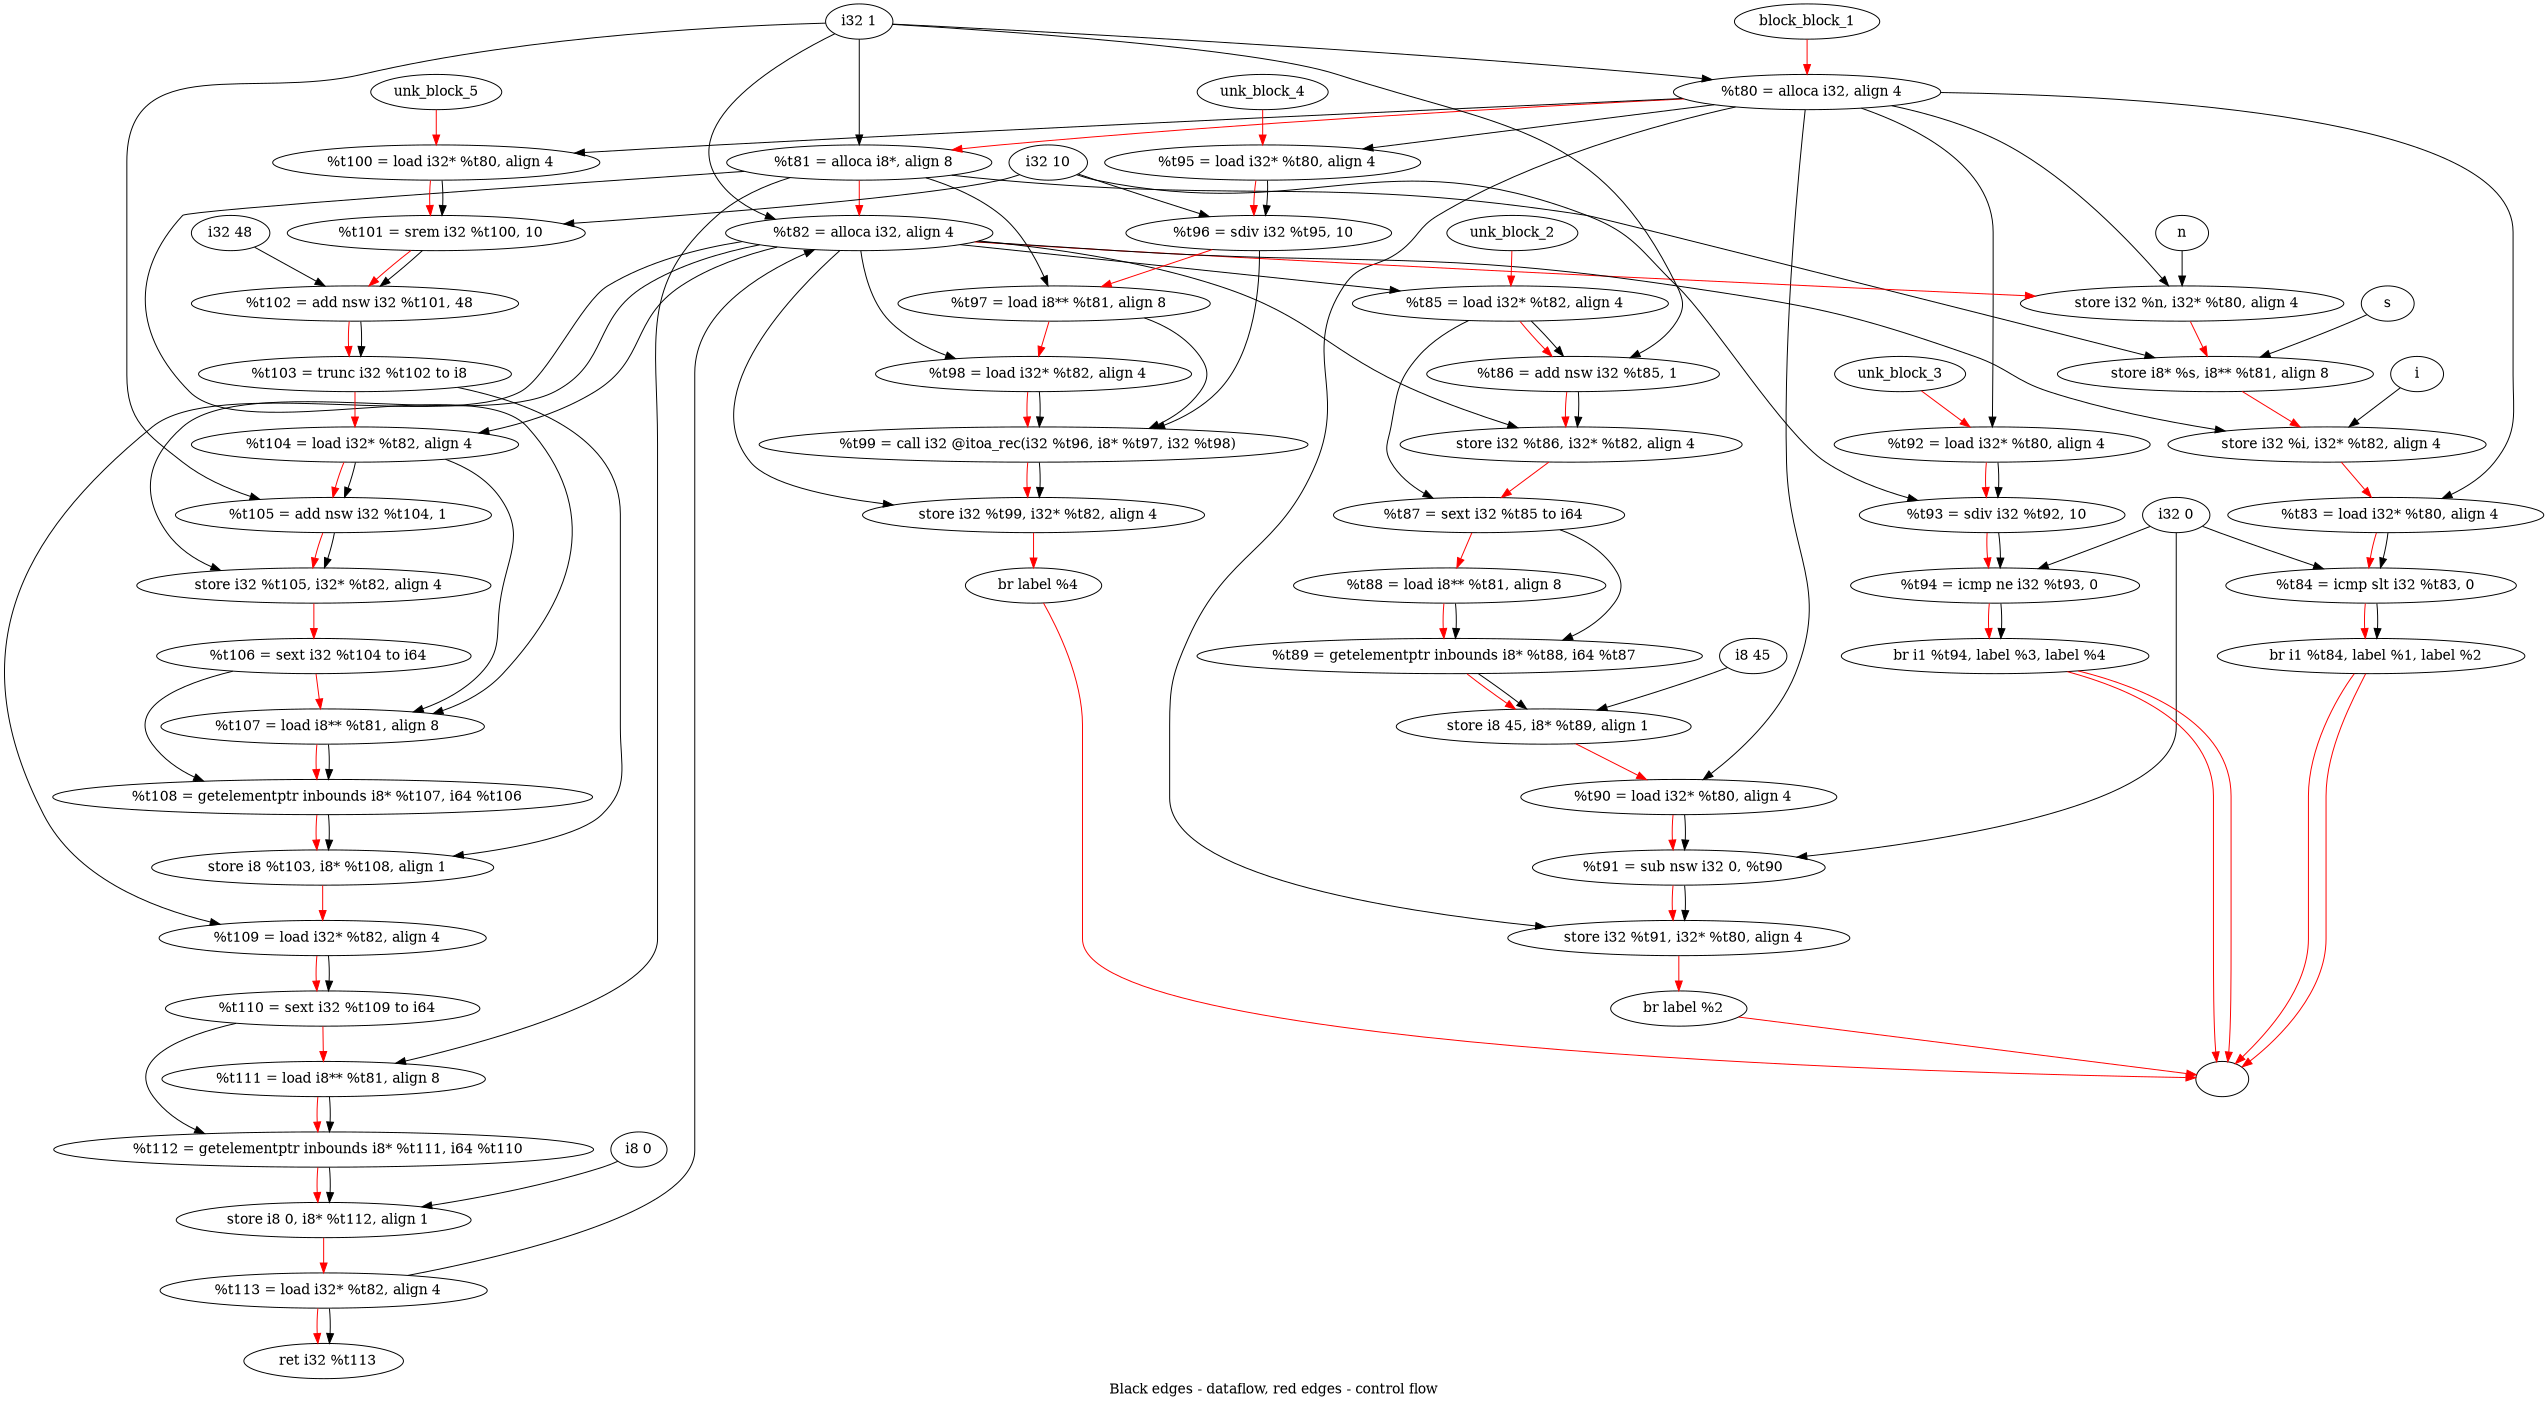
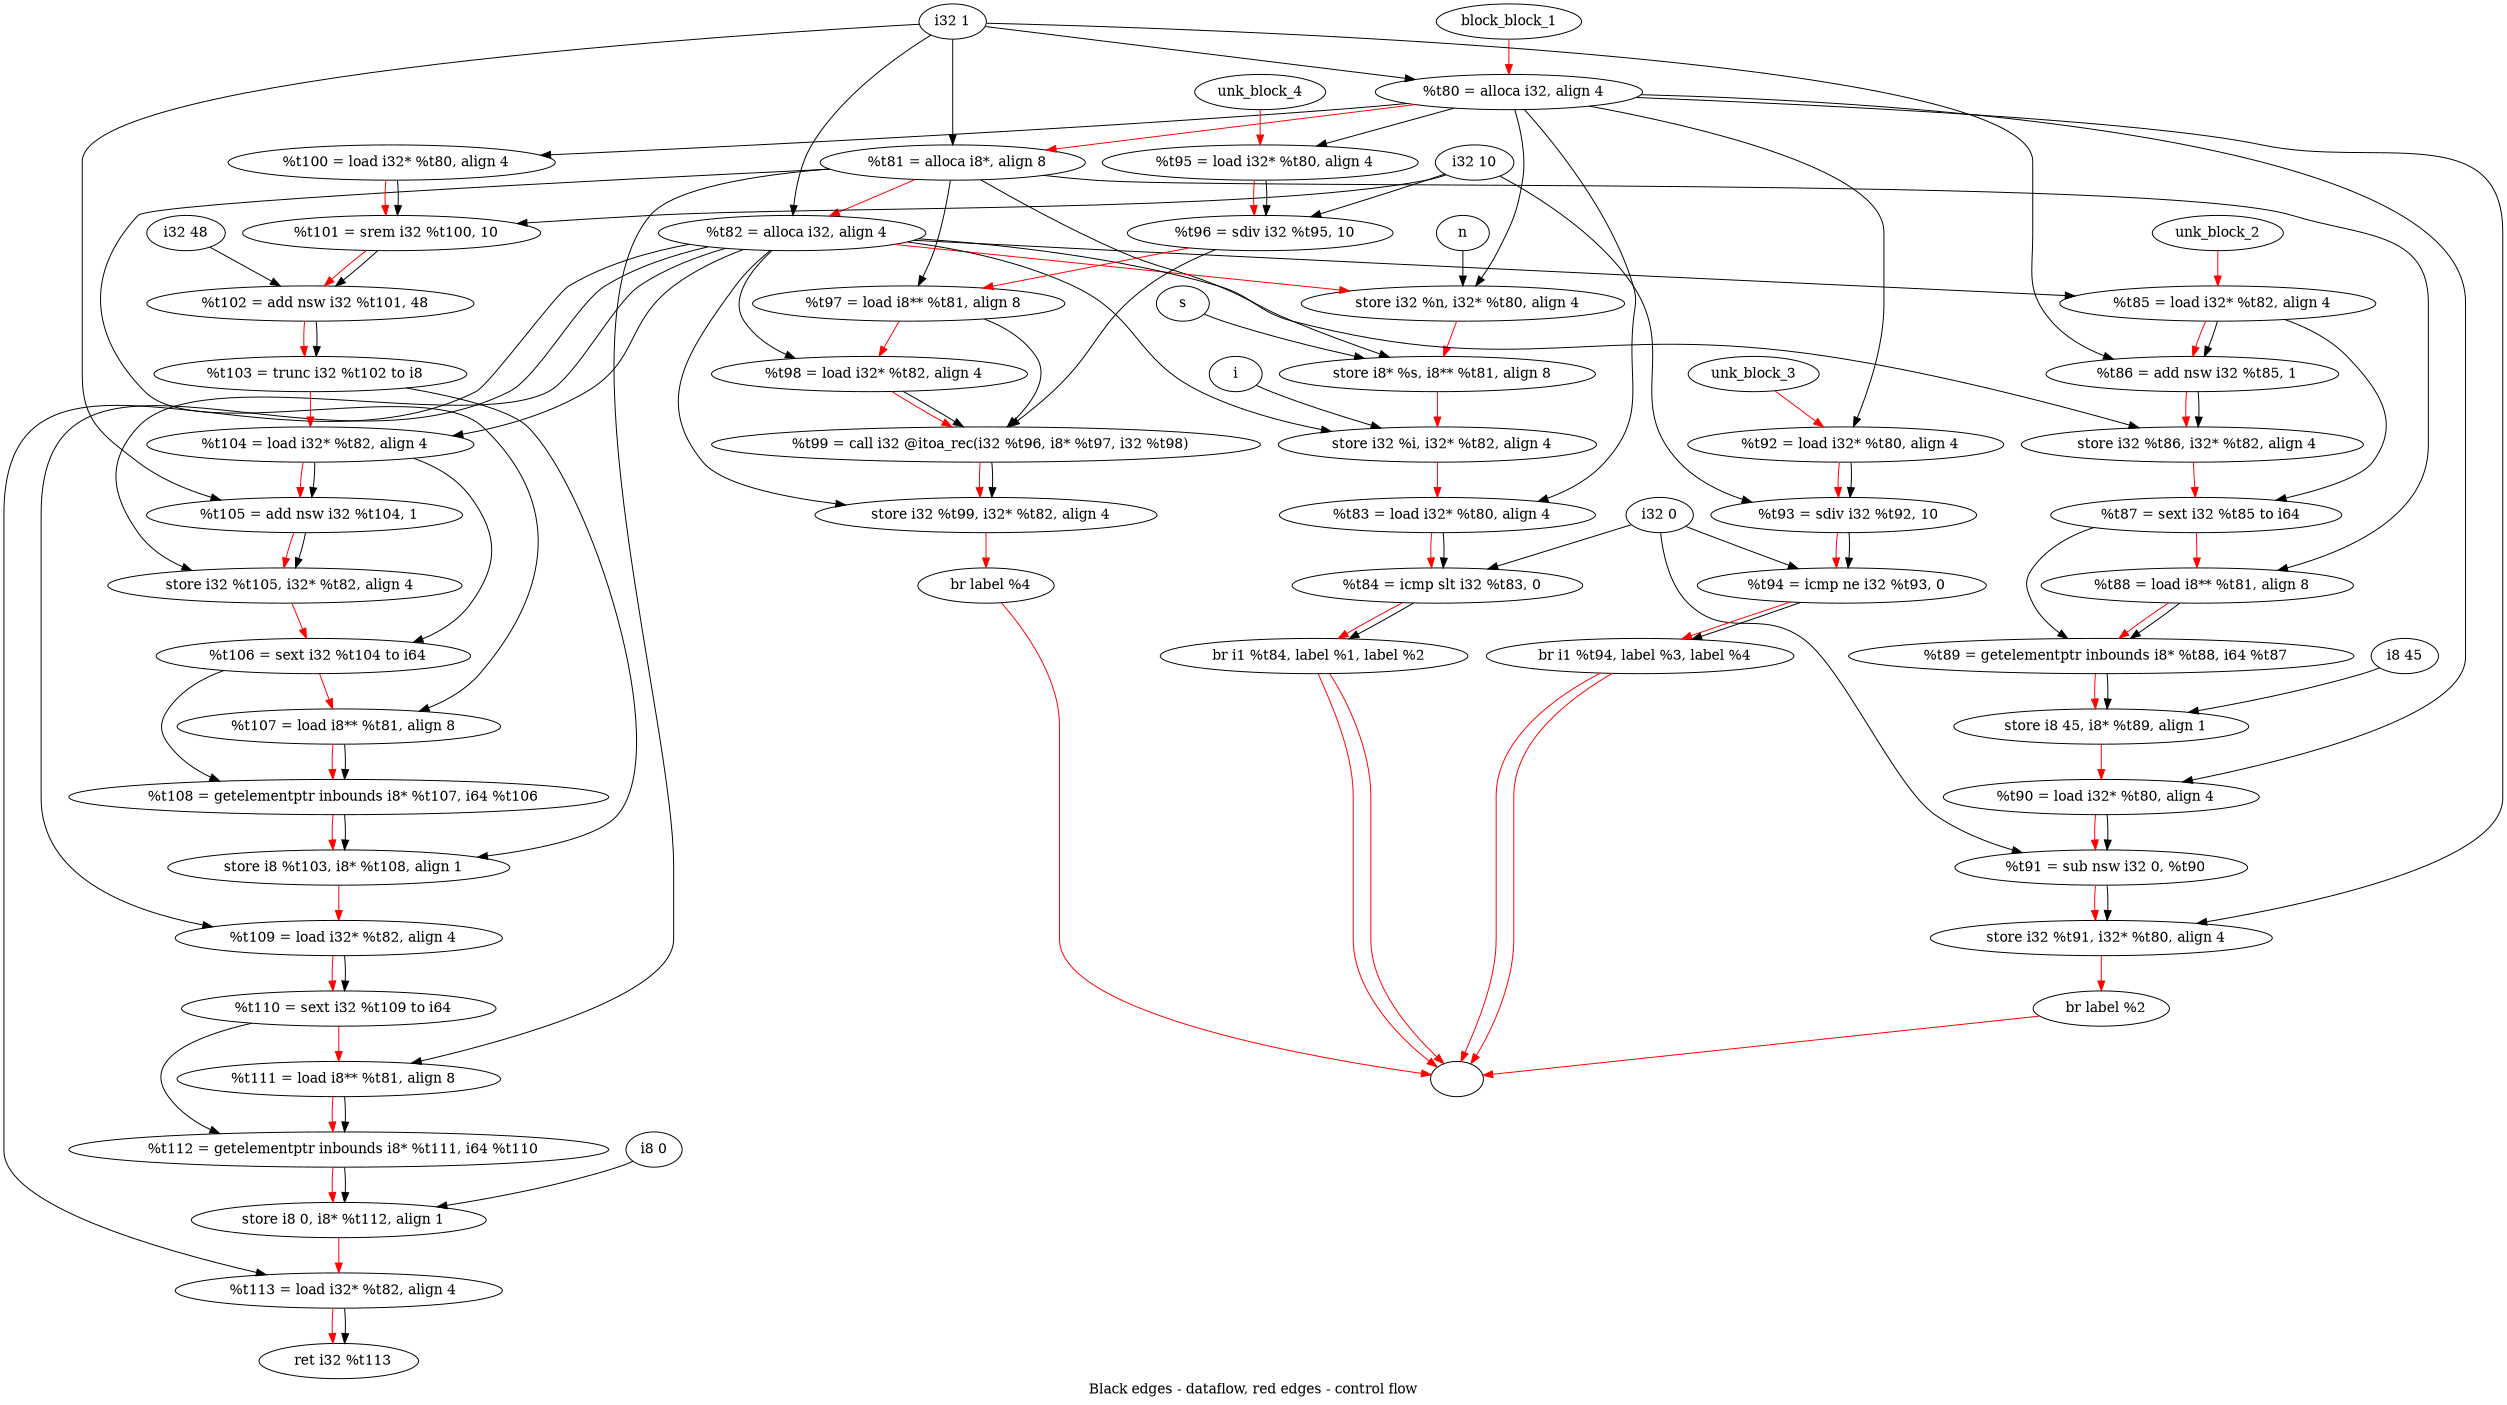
(436, 92) -> none
none -> (1929, 191)
(503, 586) -> (491, 546)
(695, 838) -> (4, 571)
